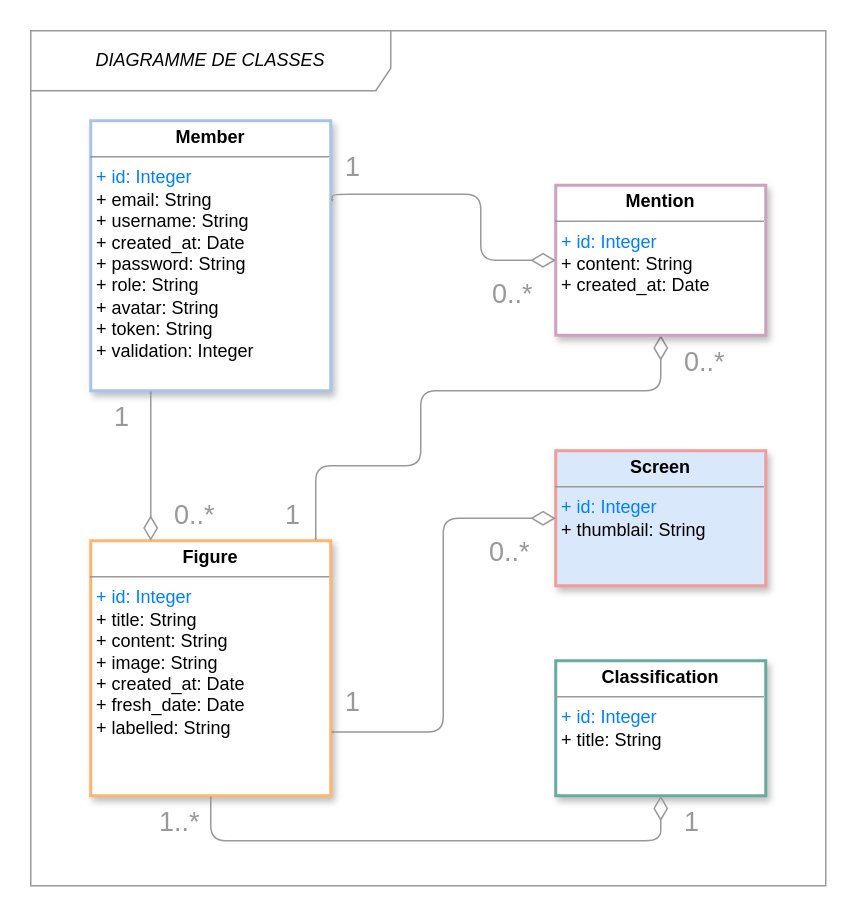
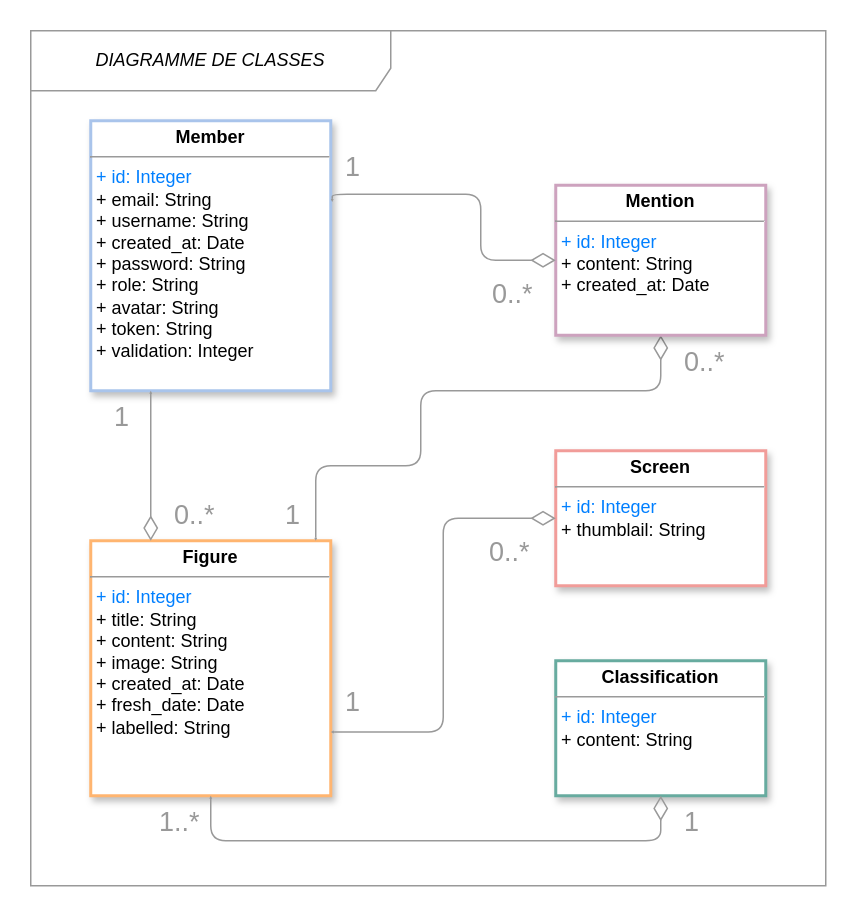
(661, 518) -> (661, 518)
(617, 693) -> (632, 693)
